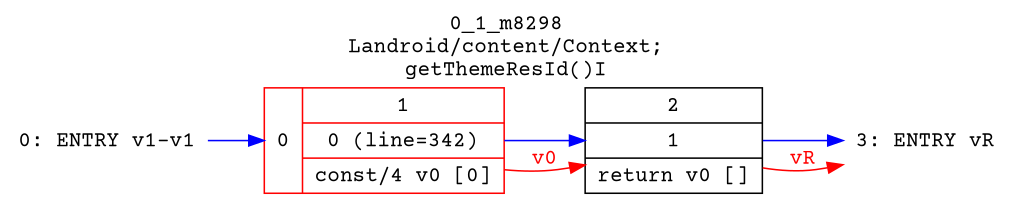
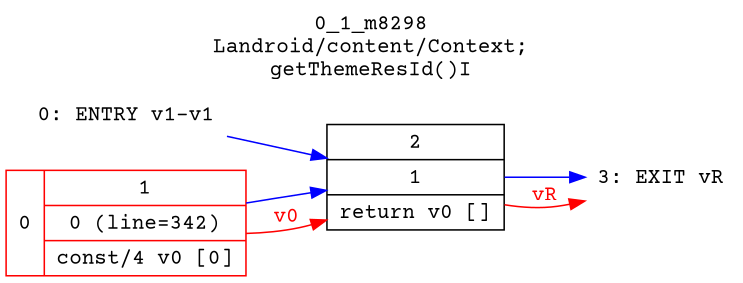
(228, 141) -> (269, 146)
(925, 141) -> (661, 177)
